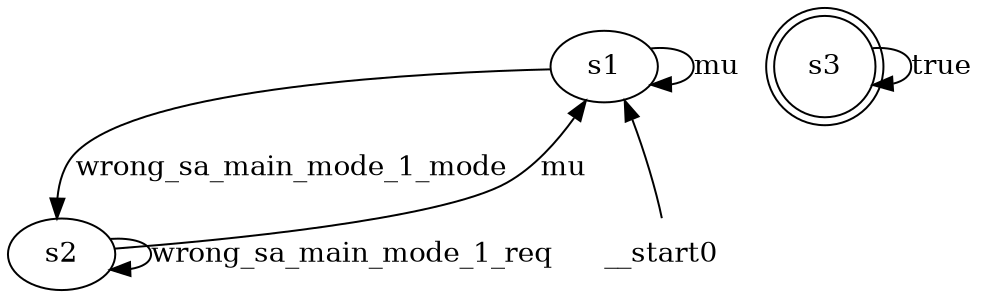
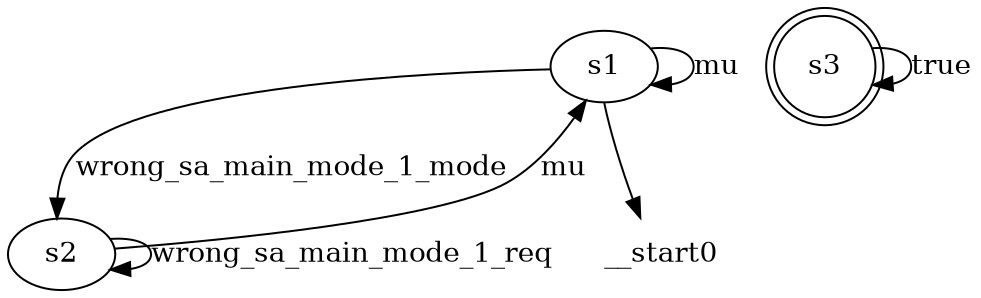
(649, 169) -> (617, 151)
